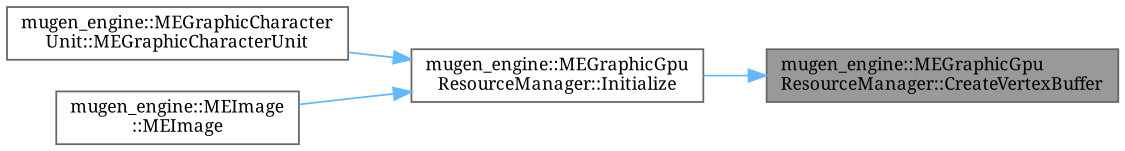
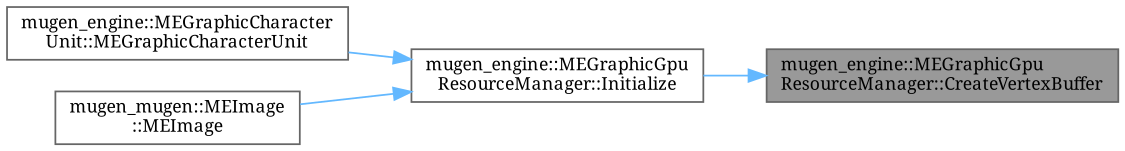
(178, 118) -> (178, 118)
